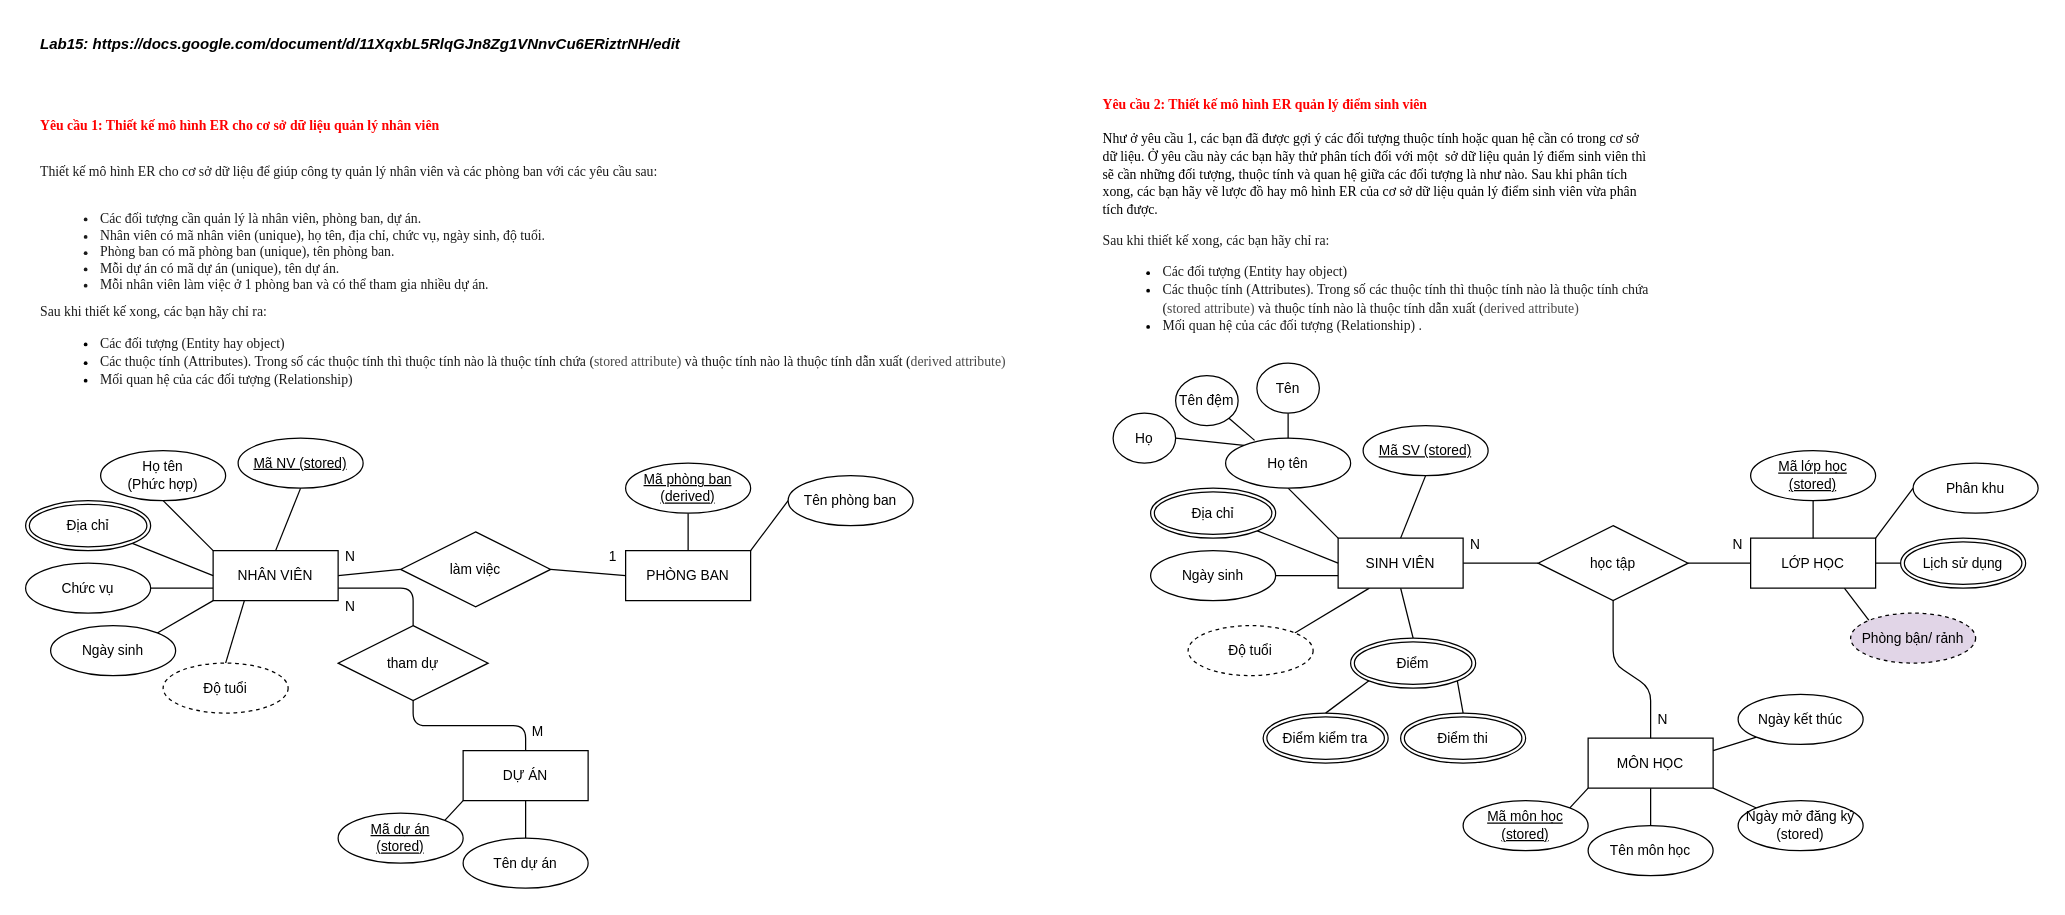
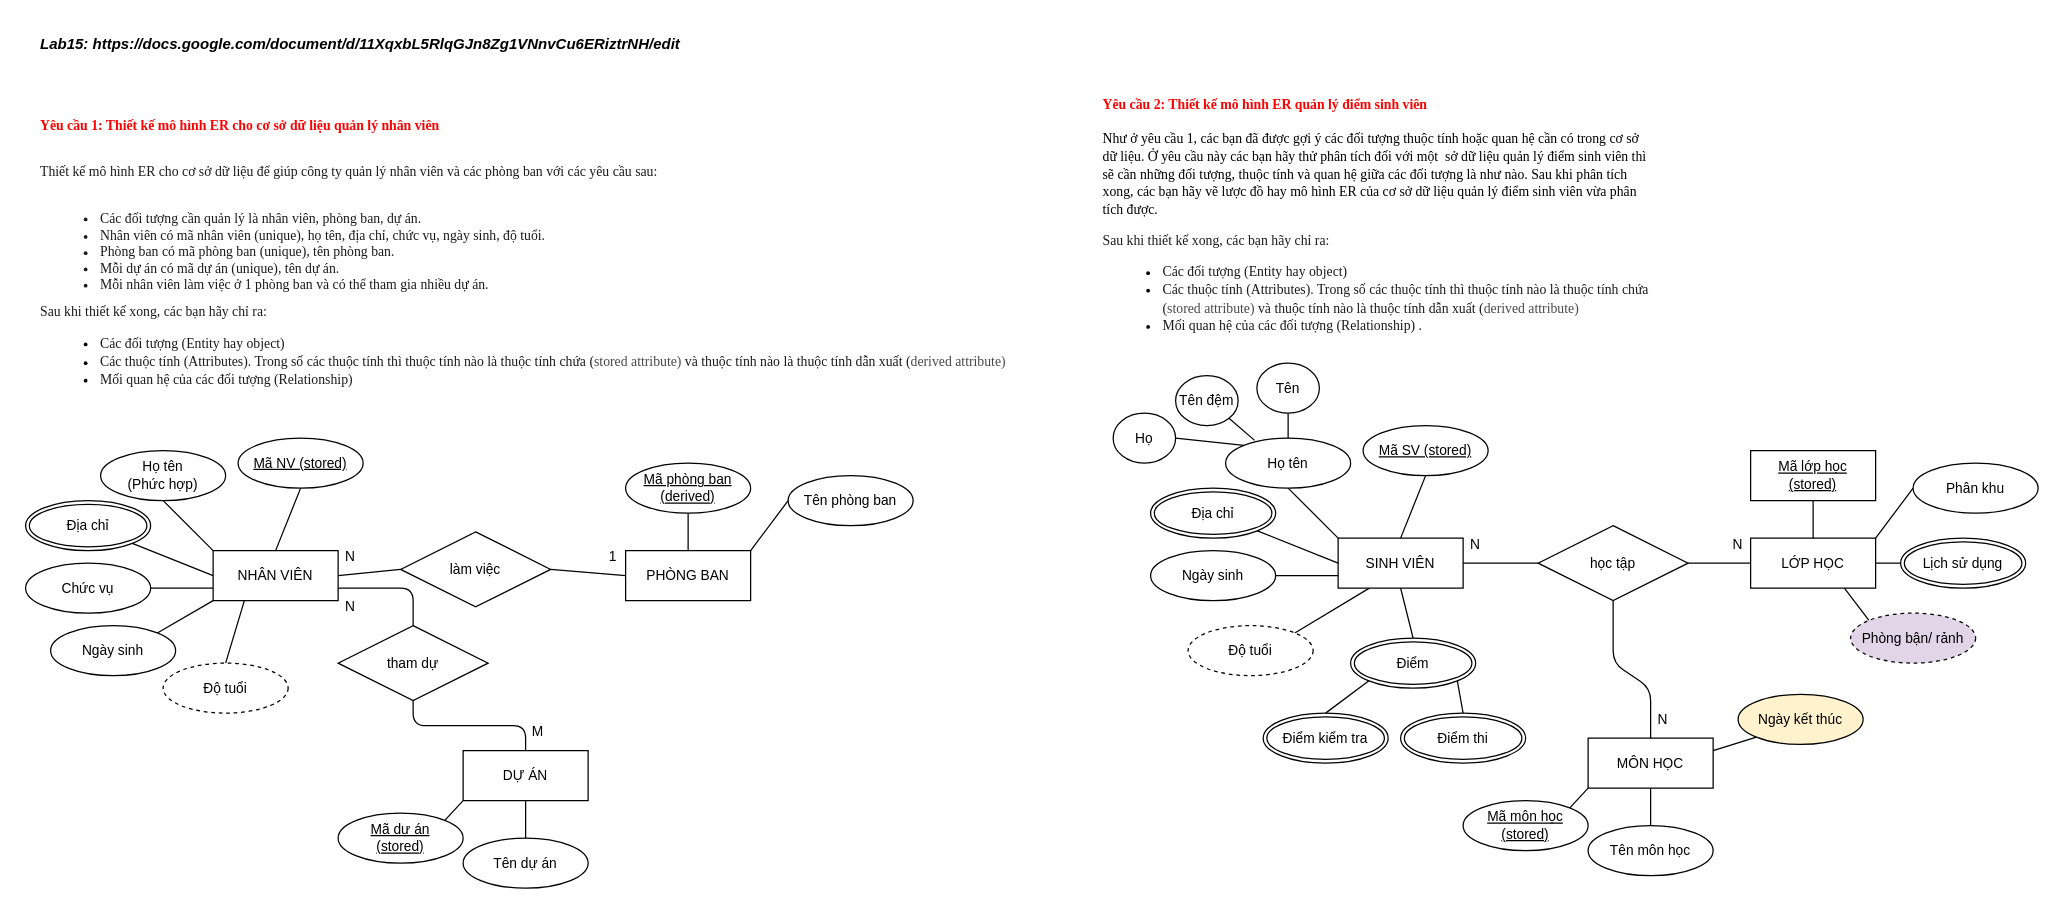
(1813, 476) -> (1813, 476)
(1801, 719) -> (1801, 719)
(1735, 798) -> none
(1801, 826) -> none
